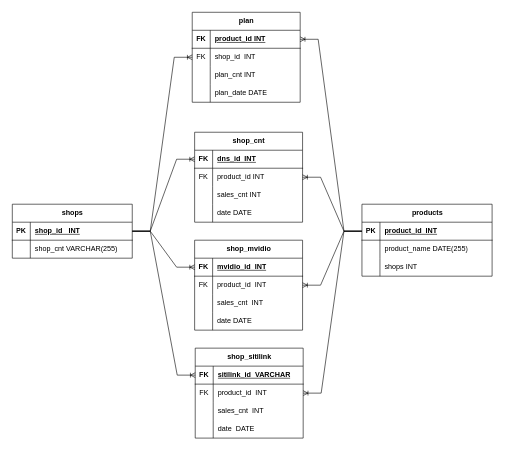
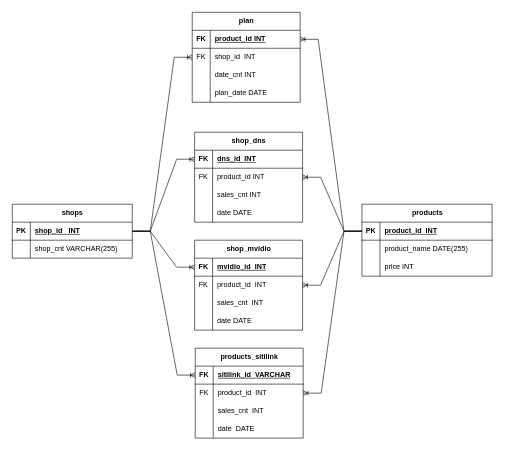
(237, 75) -> (238, 75)
(249, 141) -> (249, 141)
(402, 267) -> (401, 267)
(250, 357) -> (250, 357)
